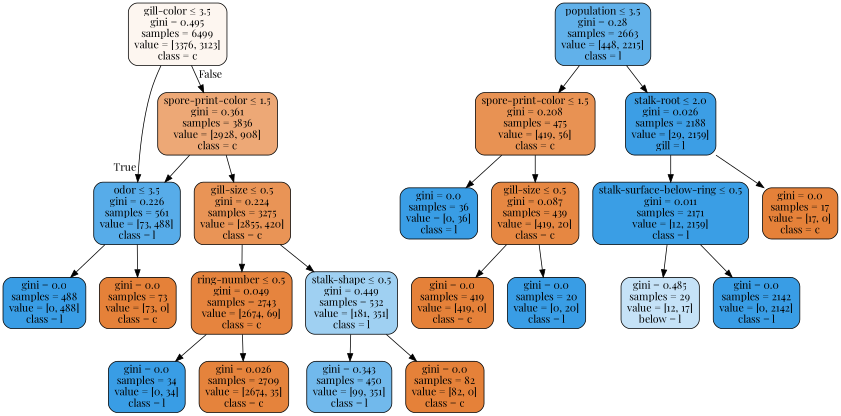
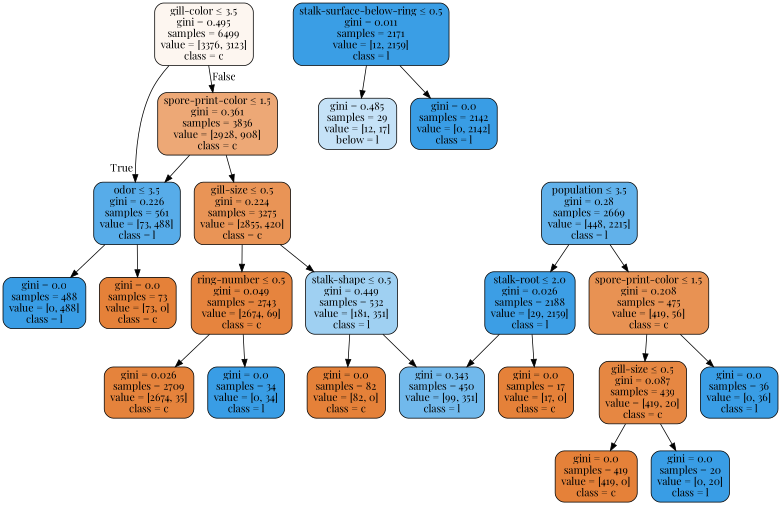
(603, 34) -> (589, 213)
(671, 146) -> (530, 325)
(671, 165) -> (486, 348)
